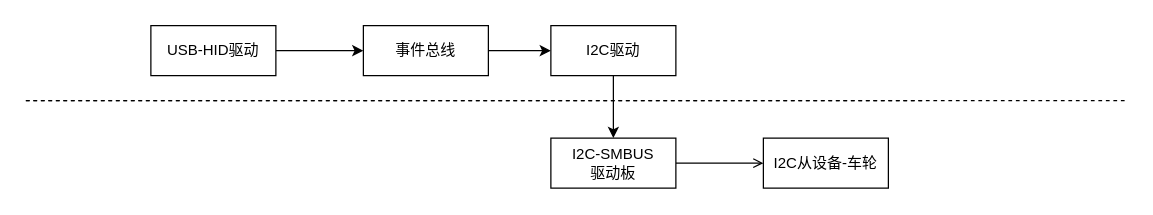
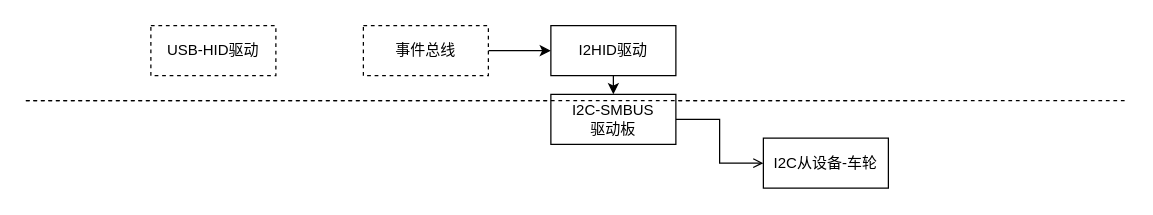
(213, 51) -> (213, 51)
(315, 51) -> none
(426, 51) -> (426, 51)
(613, 51) -> (613, 51)
(613, 163) -> (613, 119)
